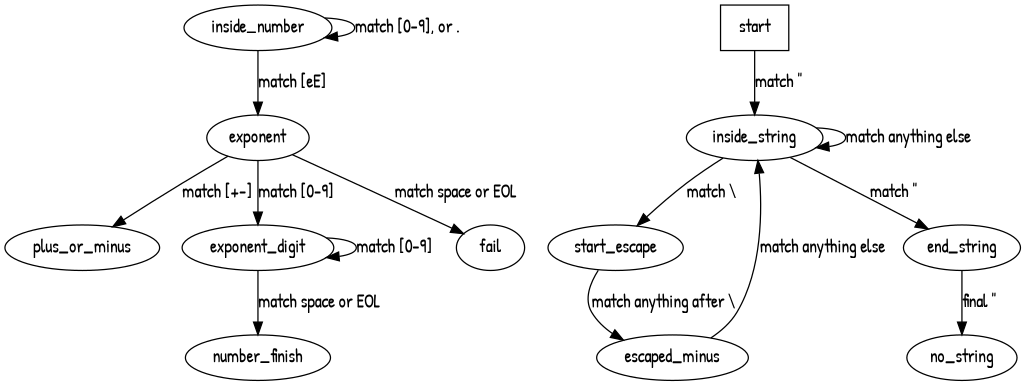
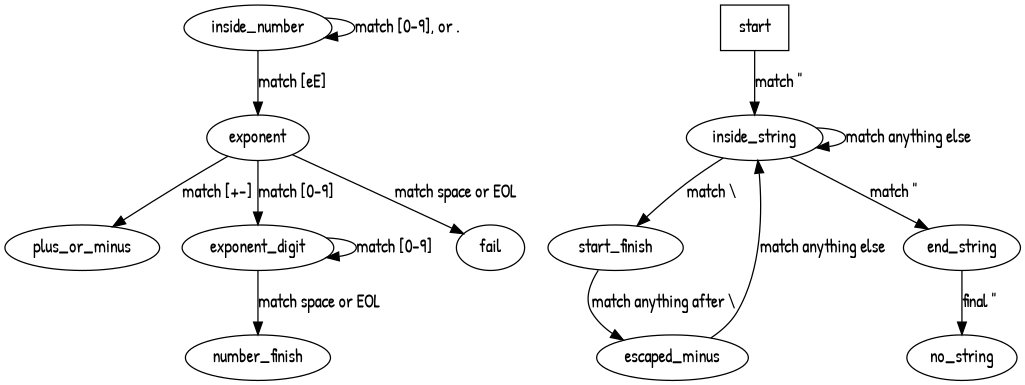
(616, 248) -> (616, 248)
